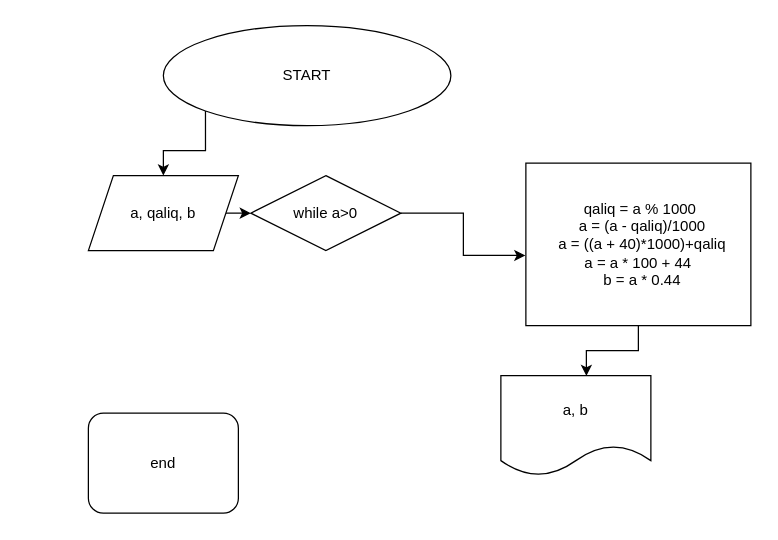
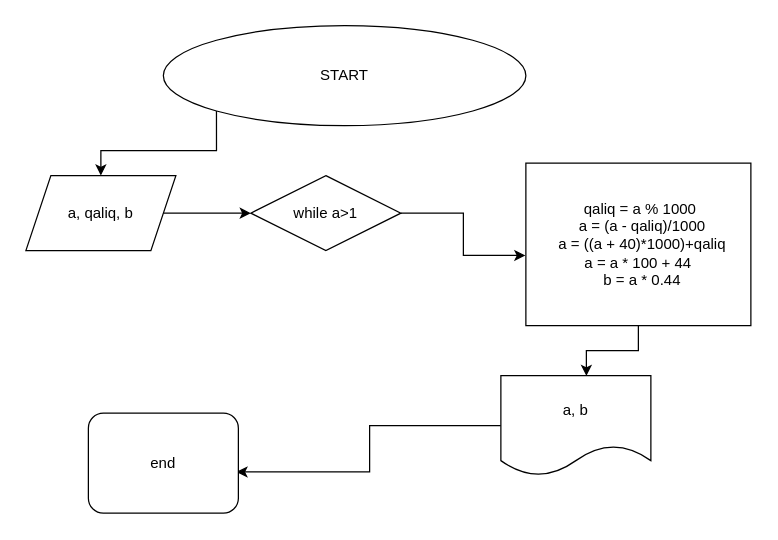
(307, 76) -> (344, 76)
(163, 213) -> (101, 213)
(326, 213) -> (326, 213)
none -> (369, 446)
